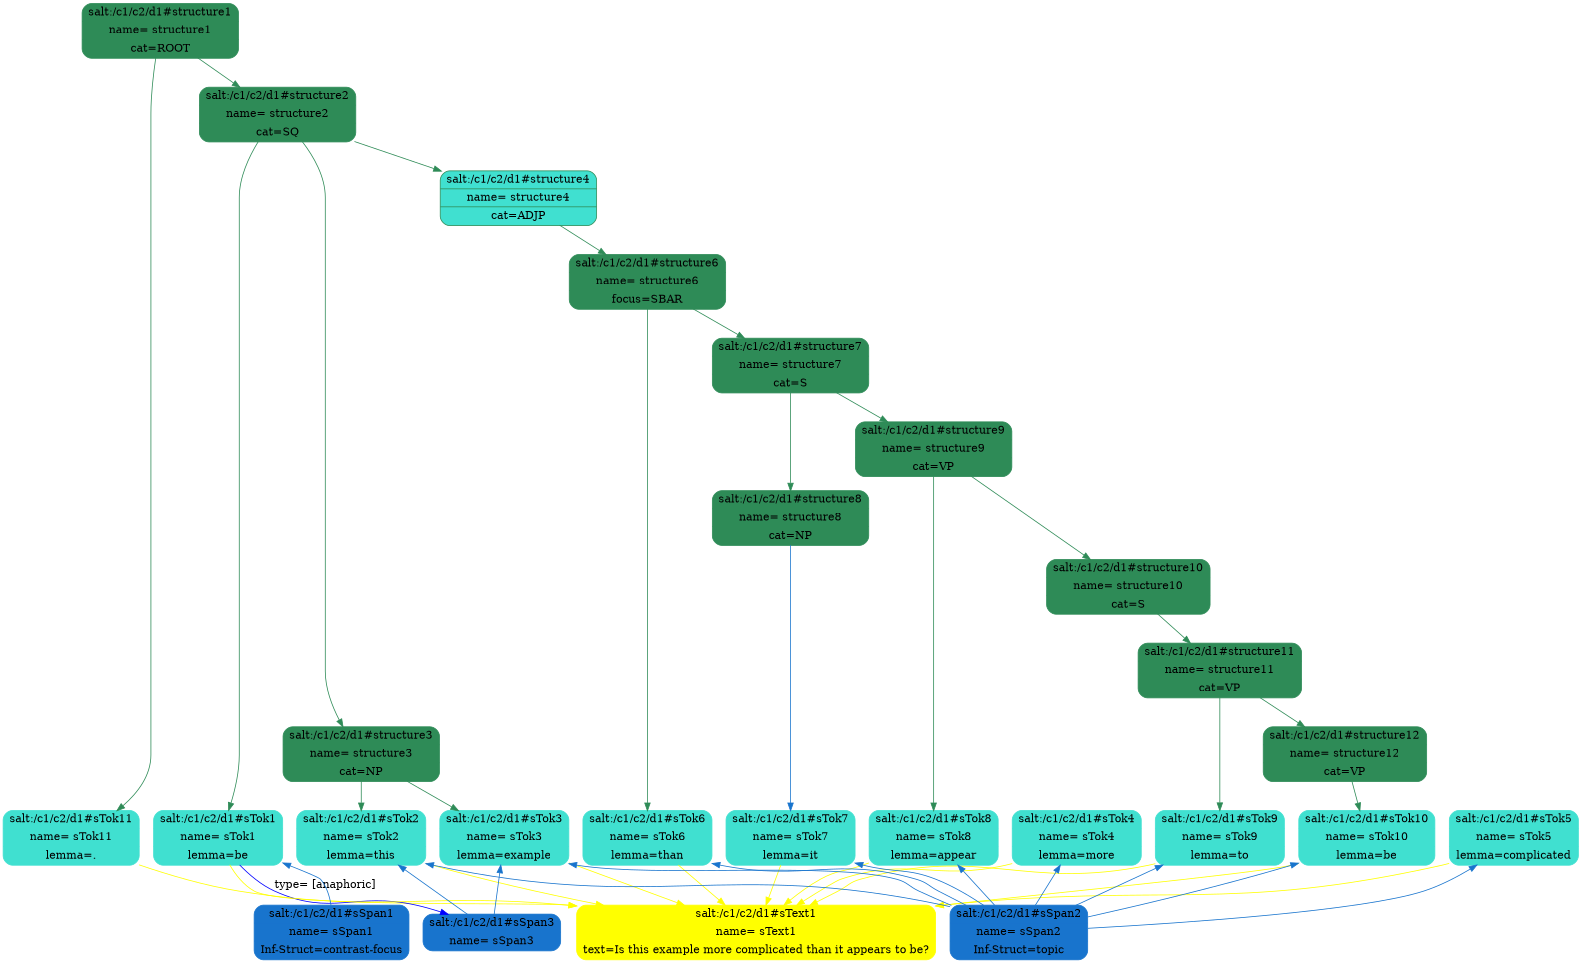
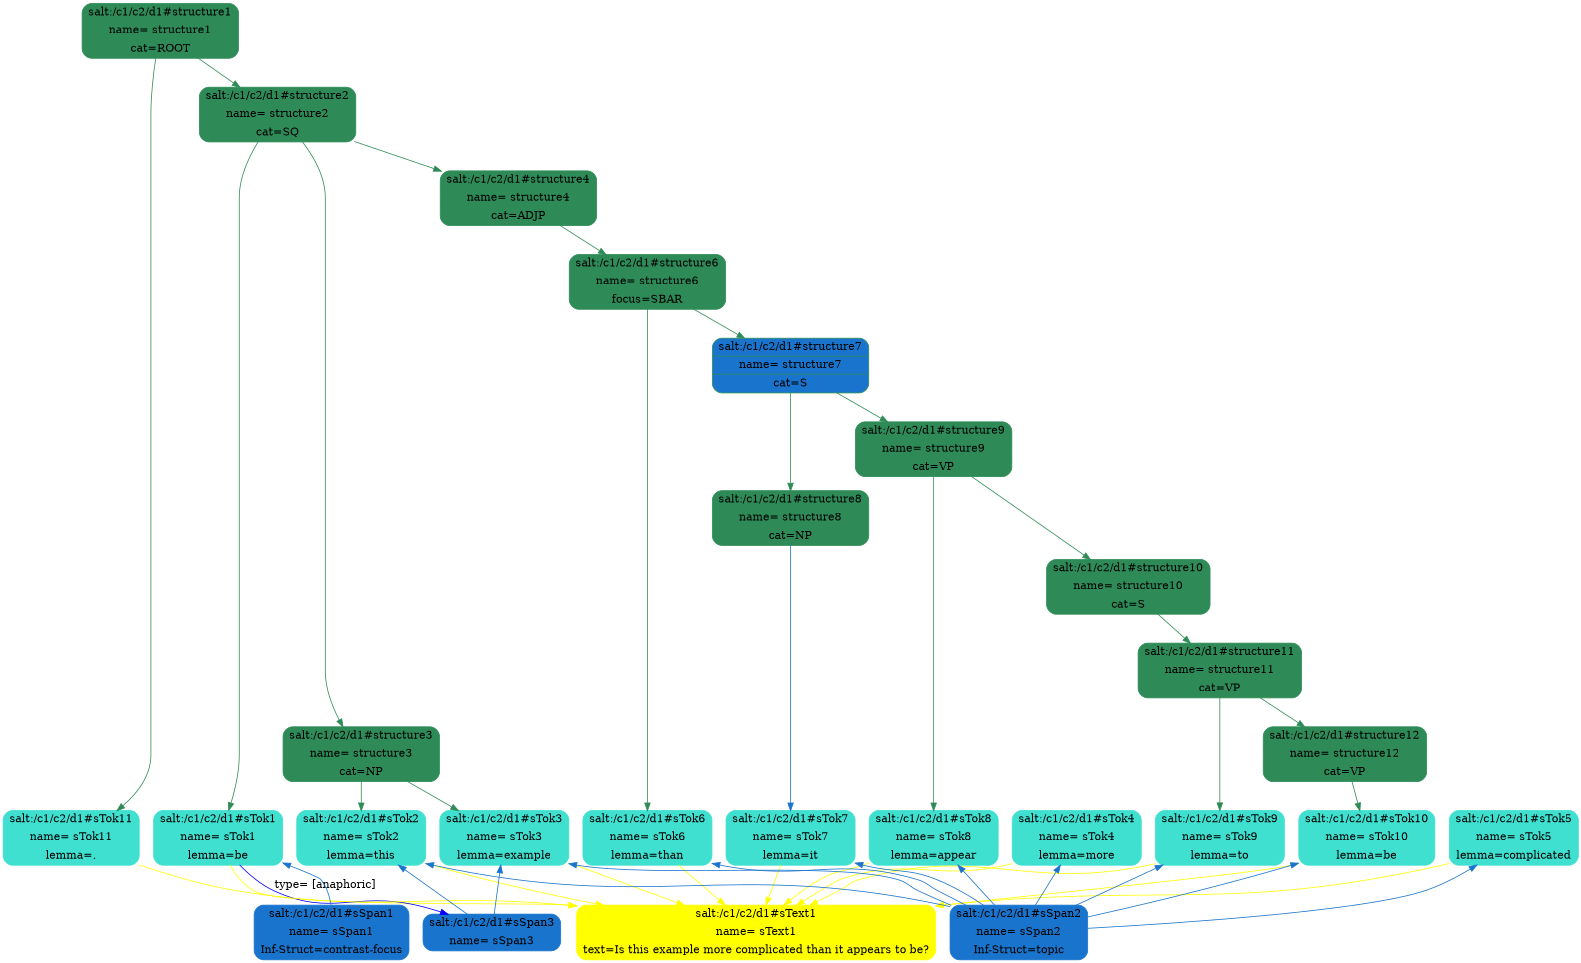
(518, 198) -> (518, 198)
(791, 366) -> (791, 366)
